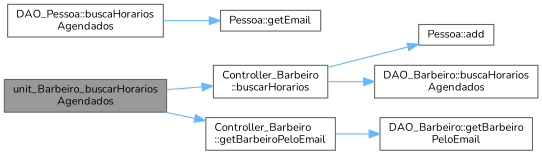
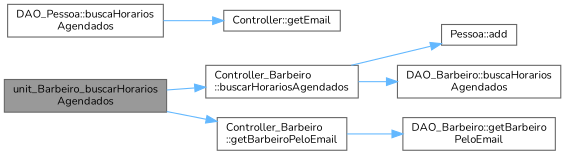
(271, 21) -> (282, 21)
(271, 82) -> (282, 82)
